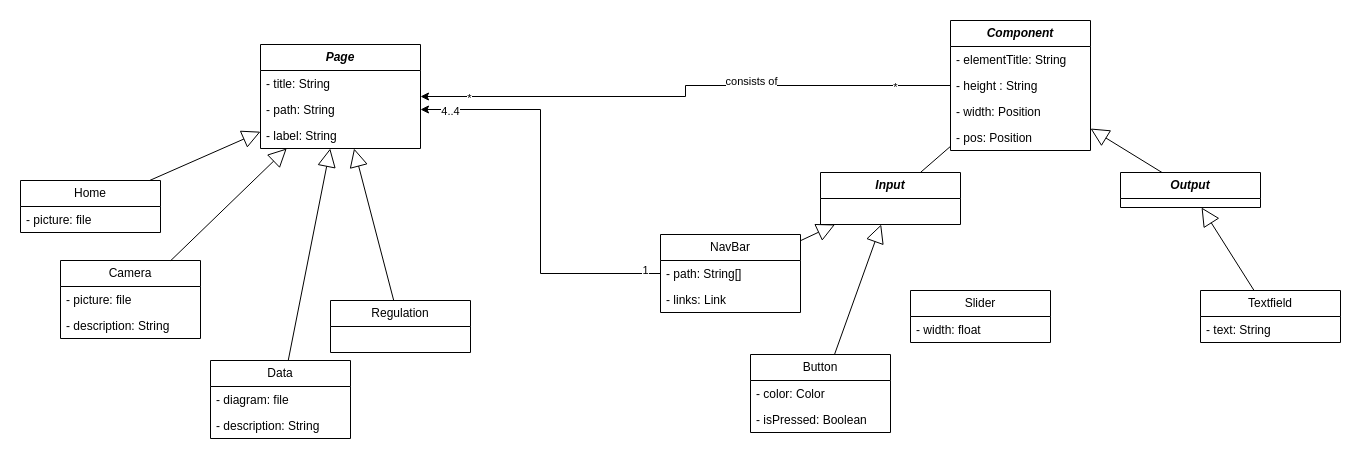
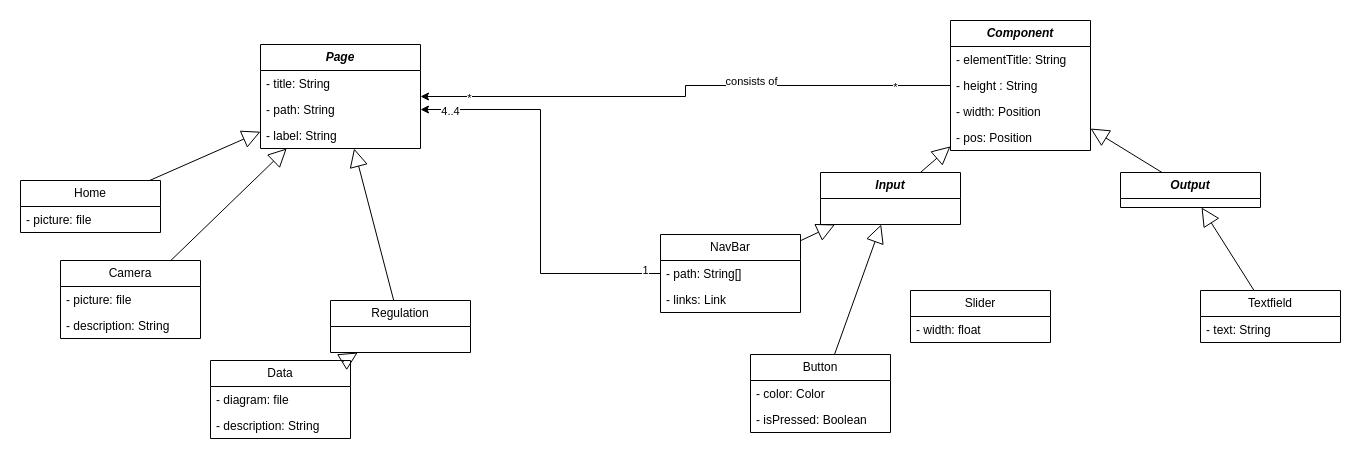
(943, 153) -> (936, 159)
(308, 262) -> (342, 362)
